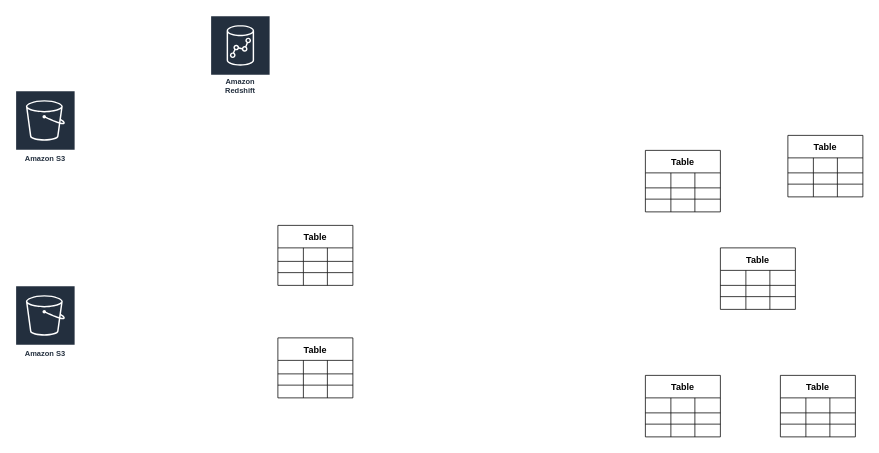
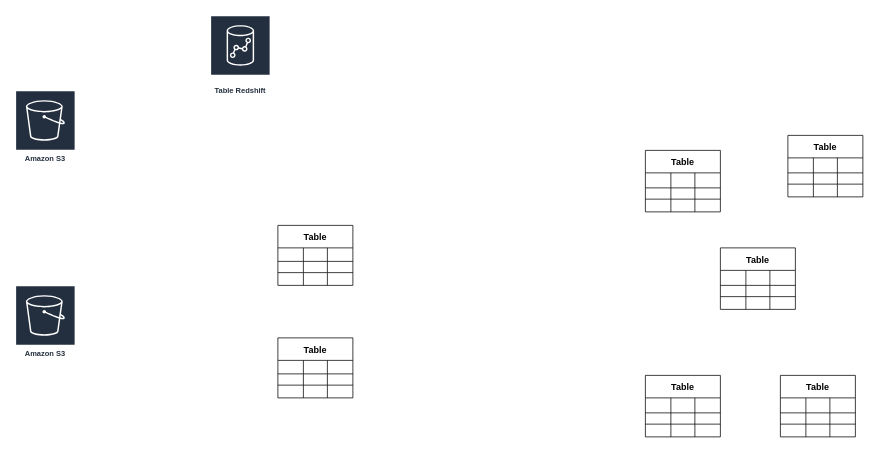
(240, 86) -> (240, 90)
